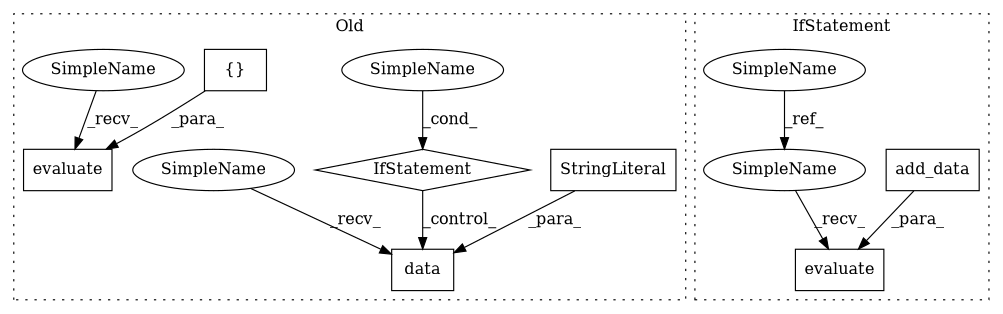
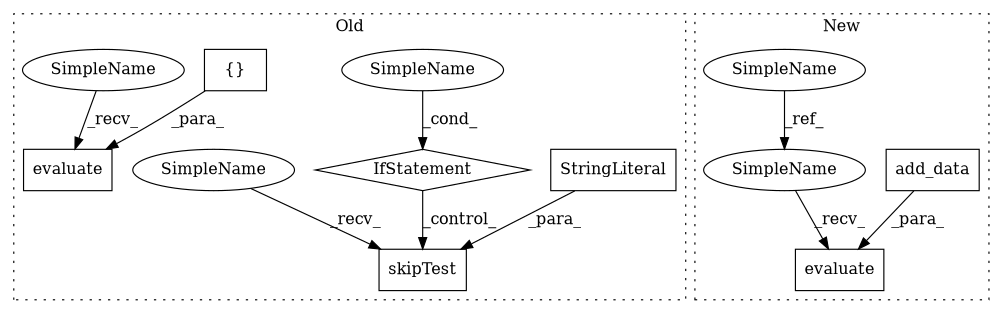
(842, 27) -> (842, 27)
(423, 270) -> (423, 270)
